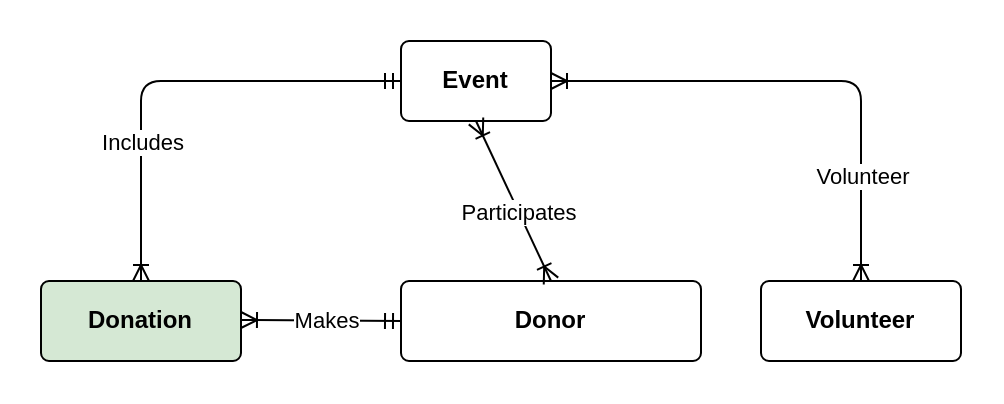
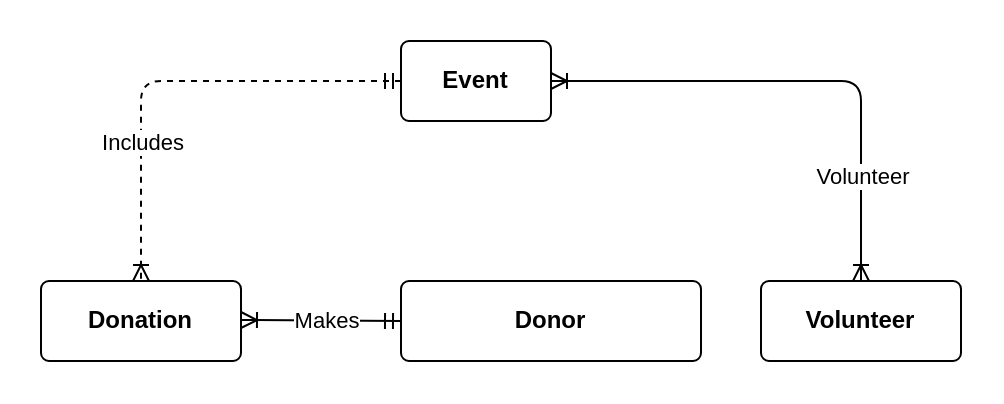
(251, 81) -> (251, 81)
(514, 201) -> none
(141, 321) -> (141, 321)
